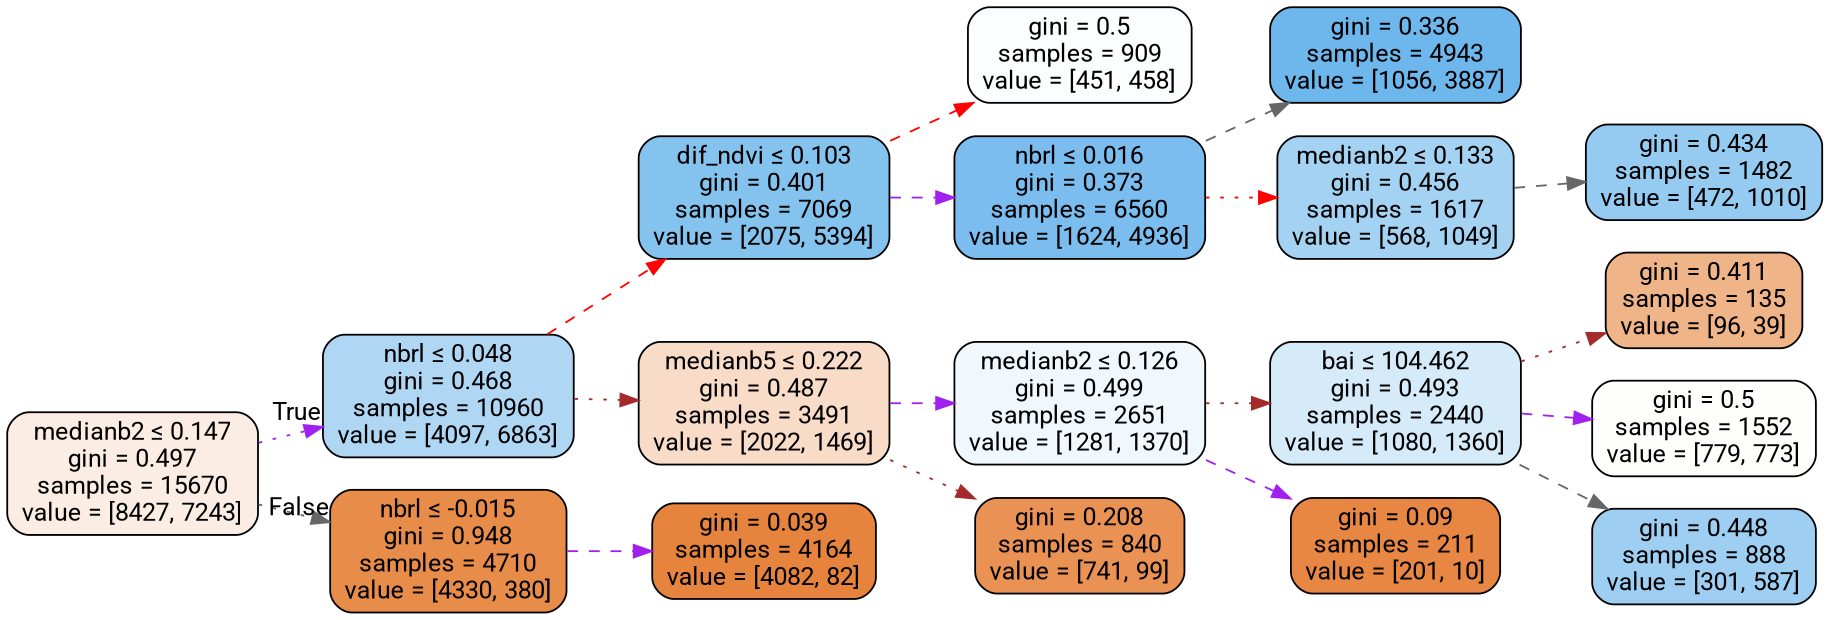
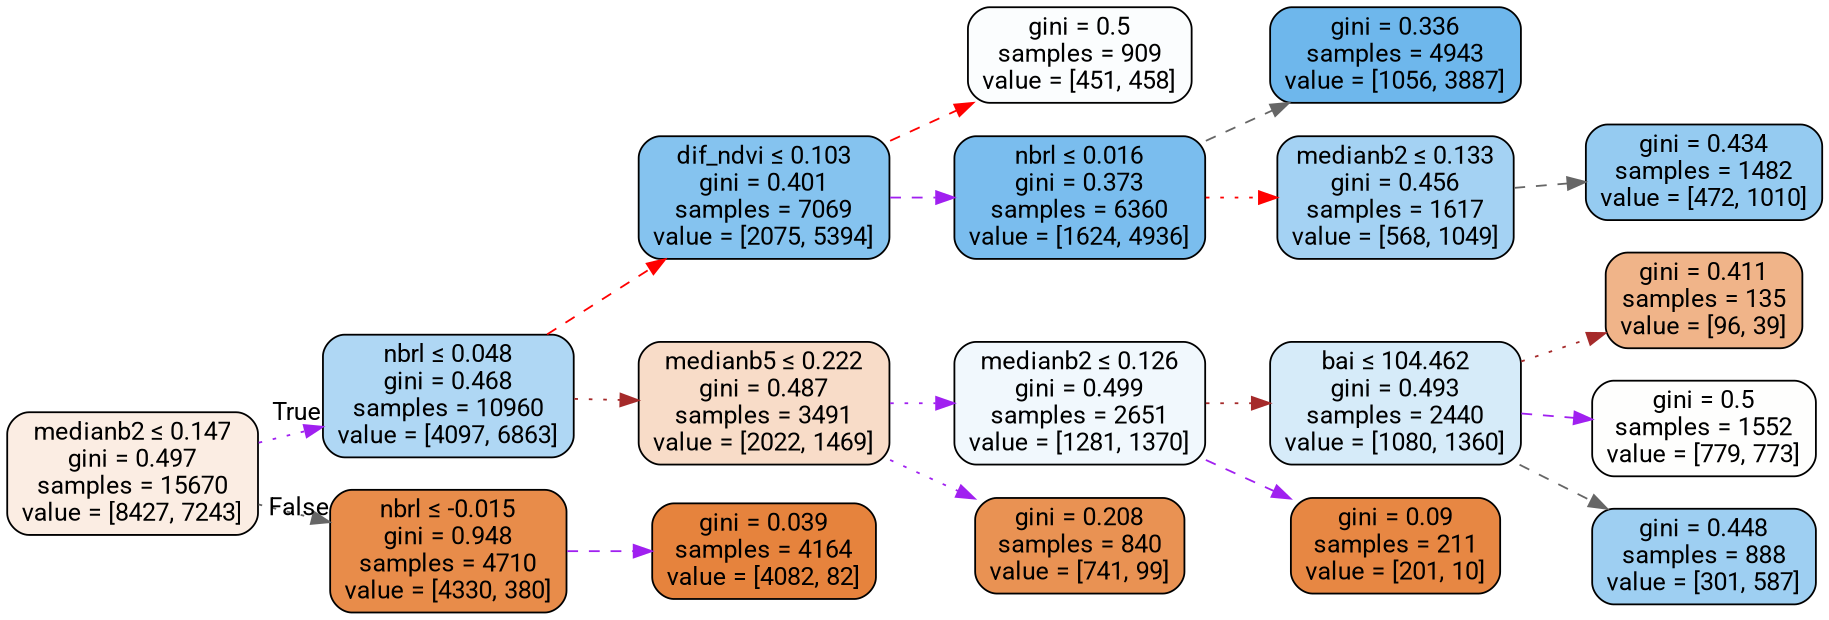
(1080, 210) -> (1080, 210)
(913, 403) -> (913, 403)
(924, 475) -> (924, 475)
